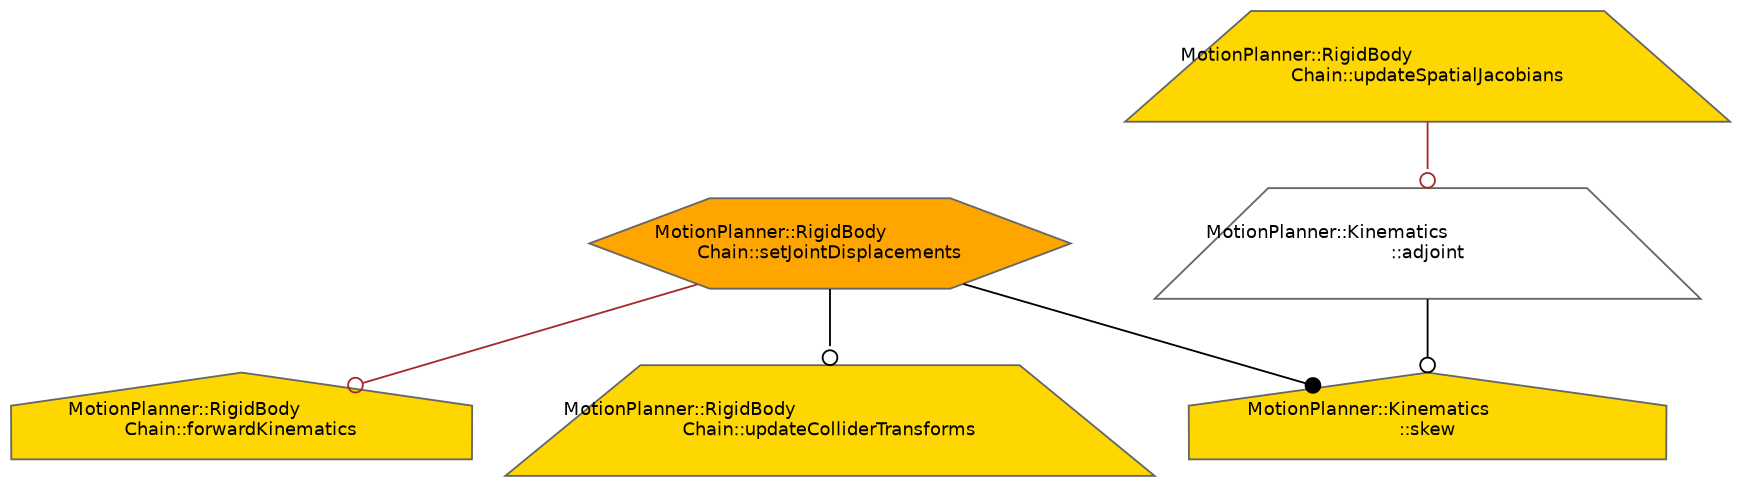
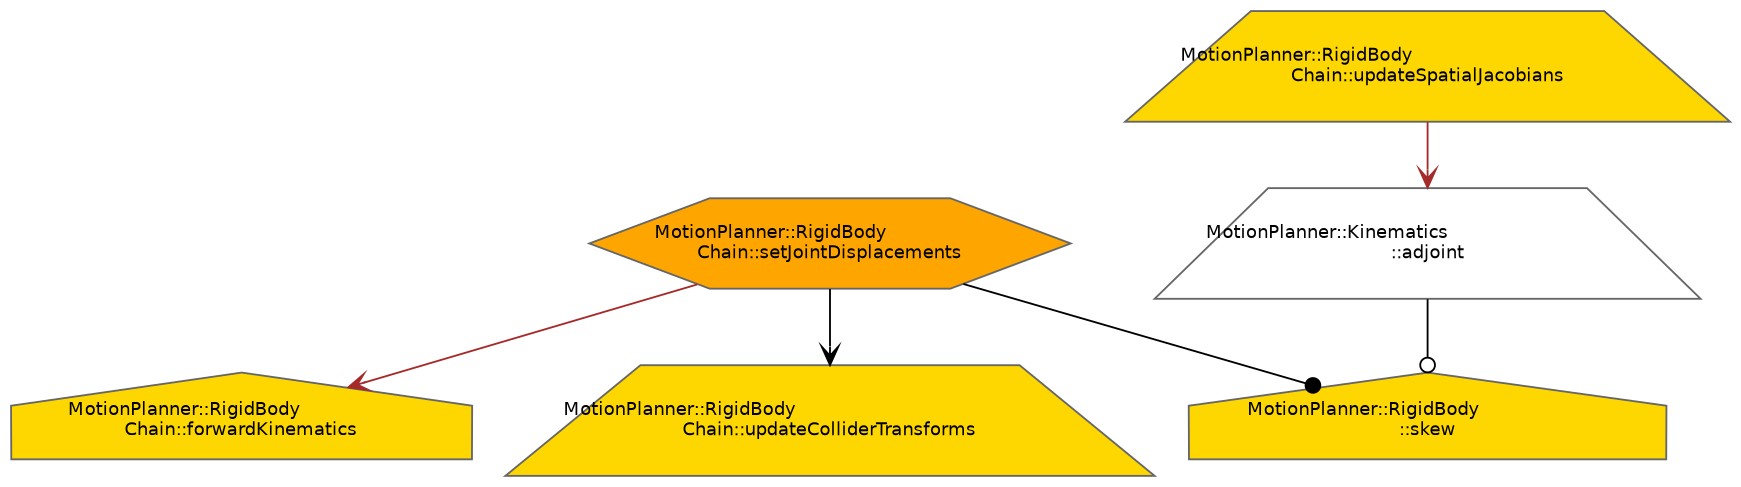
(1428, 146) -> (1428, 146)
(830, 318) -> (830, 318)
(530, 334) -> (530, 334)
(1428, 421) -> (1428, 421)
